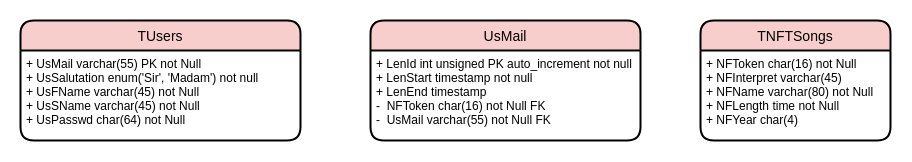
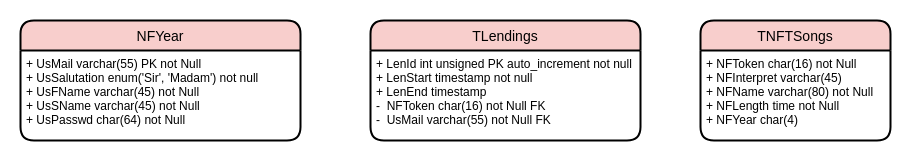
(160, 36) -> (160, 36)
(505, 36) -> (505, 36)
